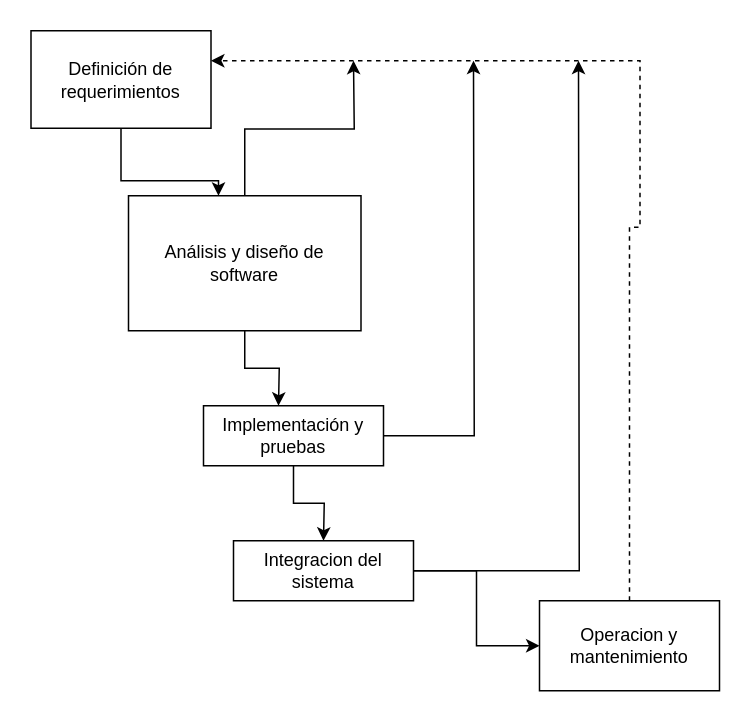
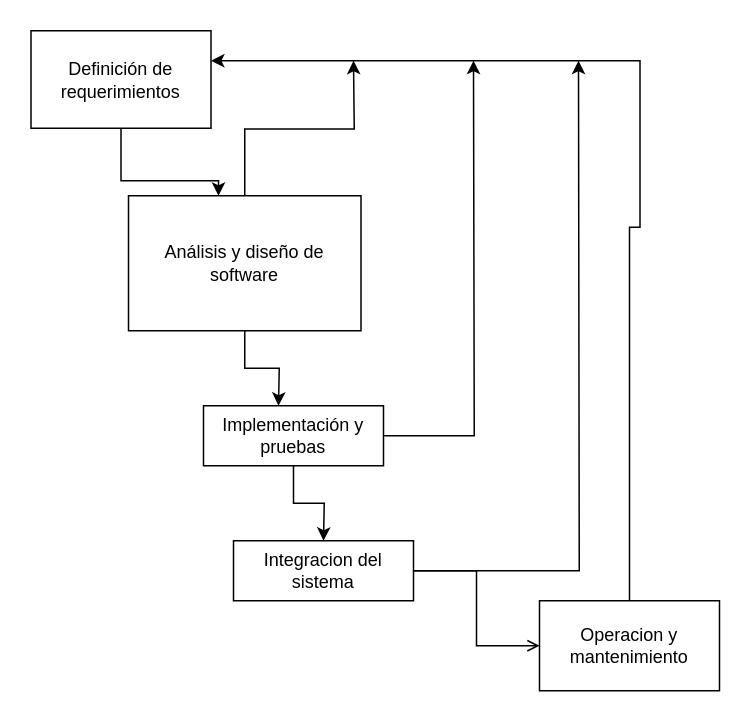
(640, 124) -> (640, 124)
(528, 646) -> (530, 646)
